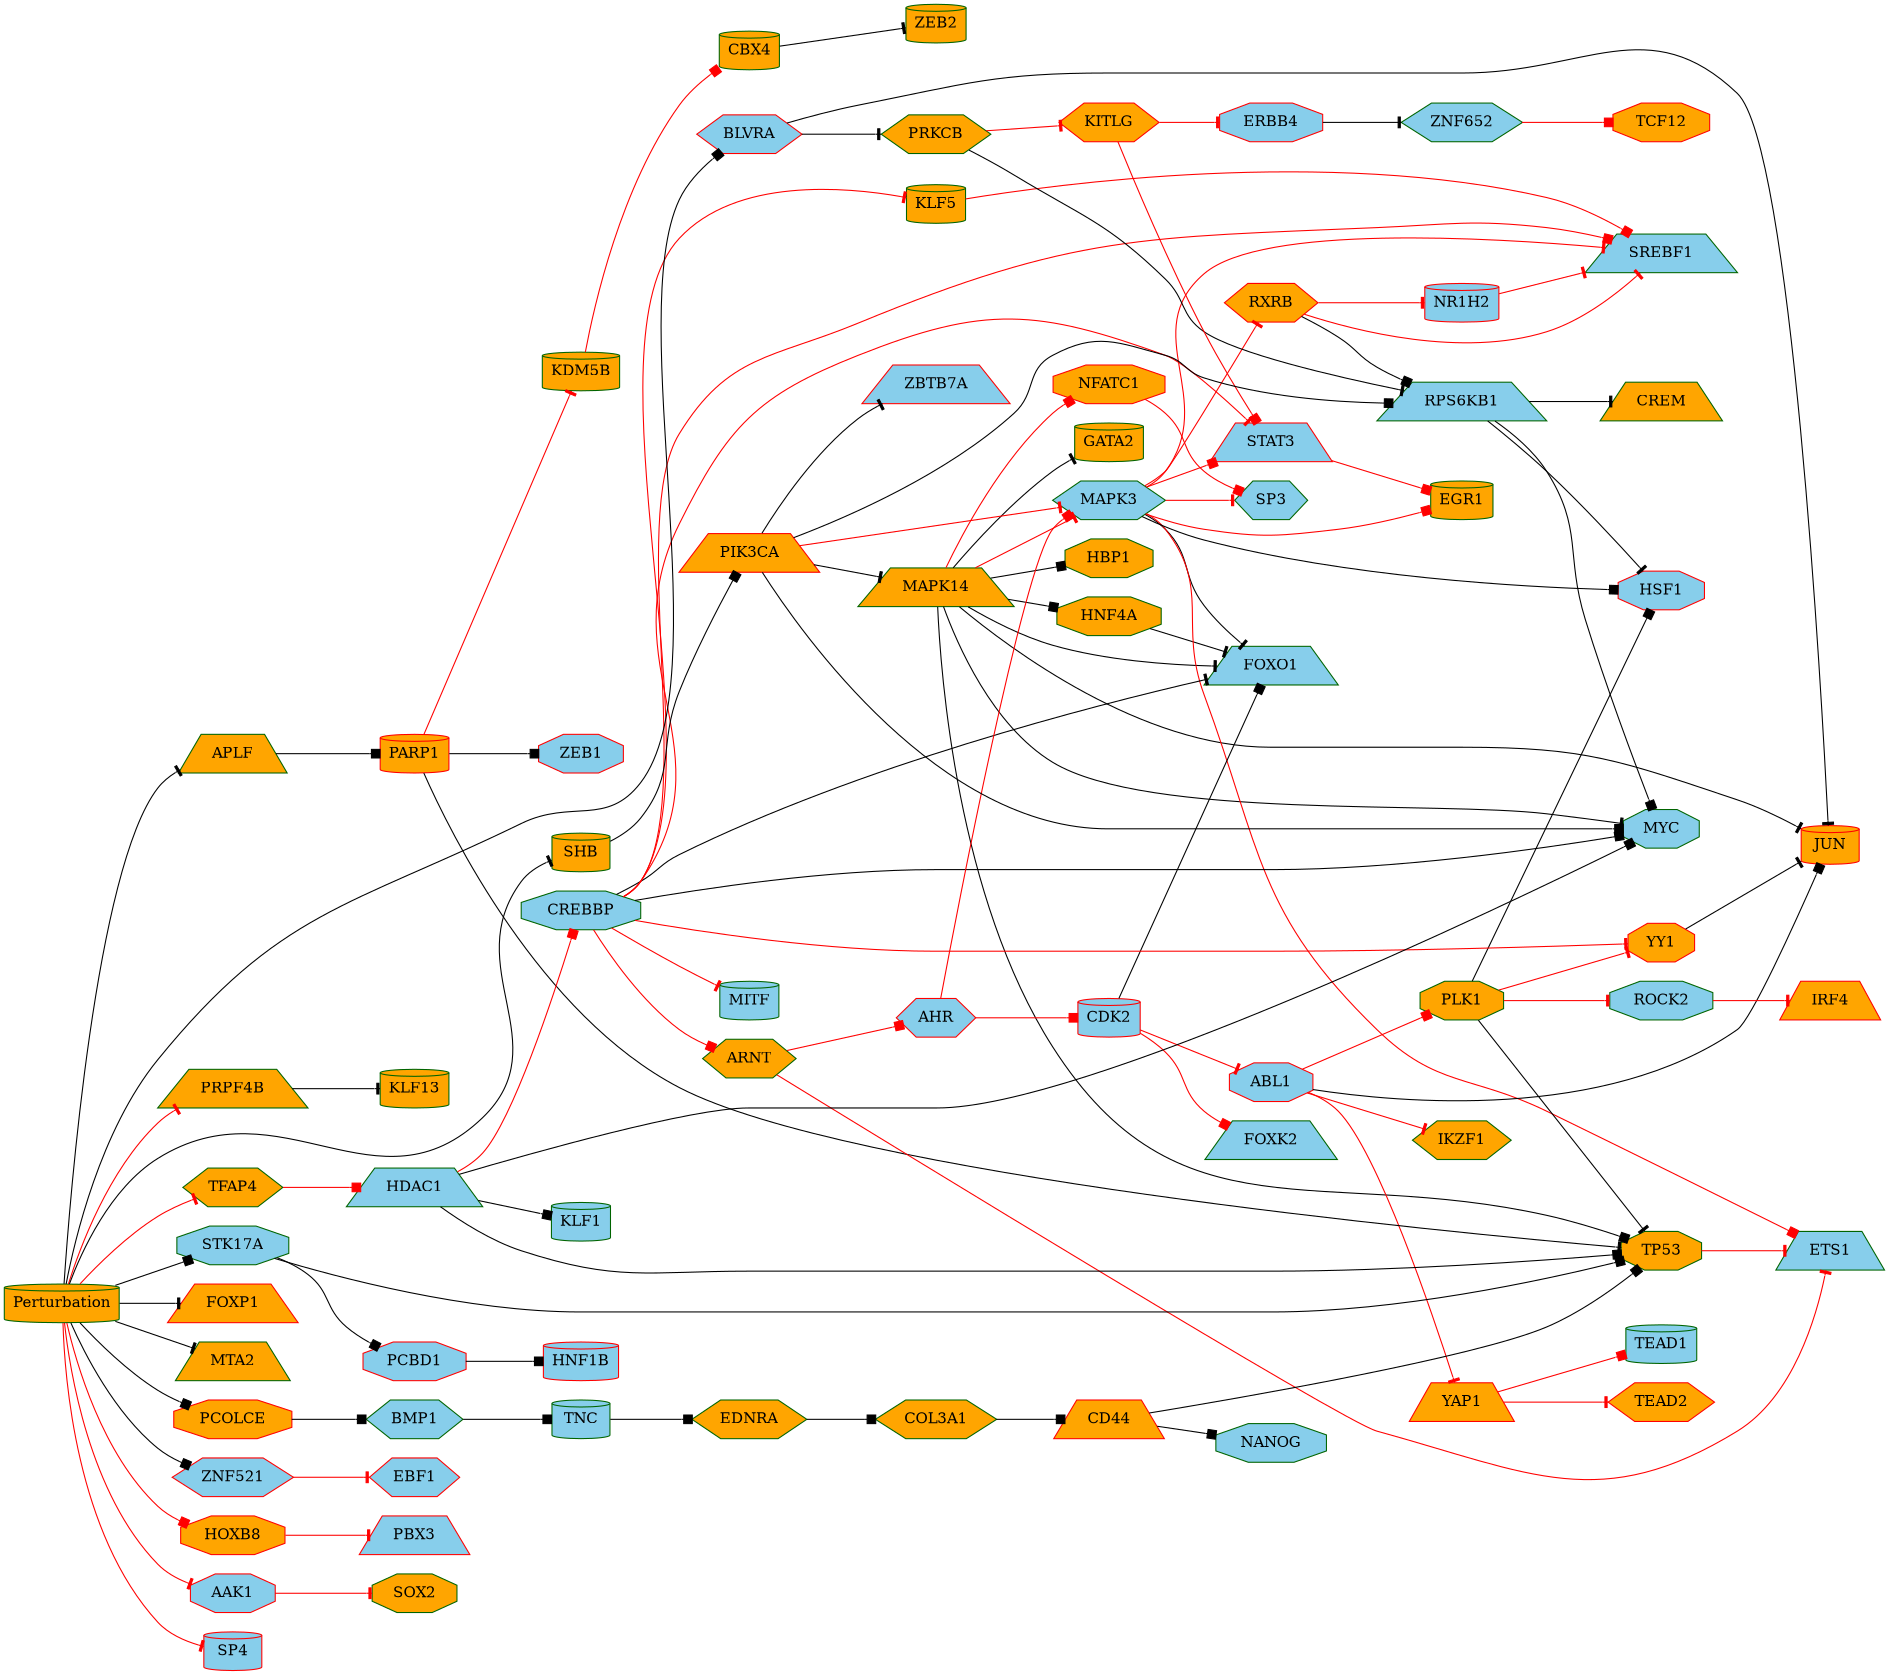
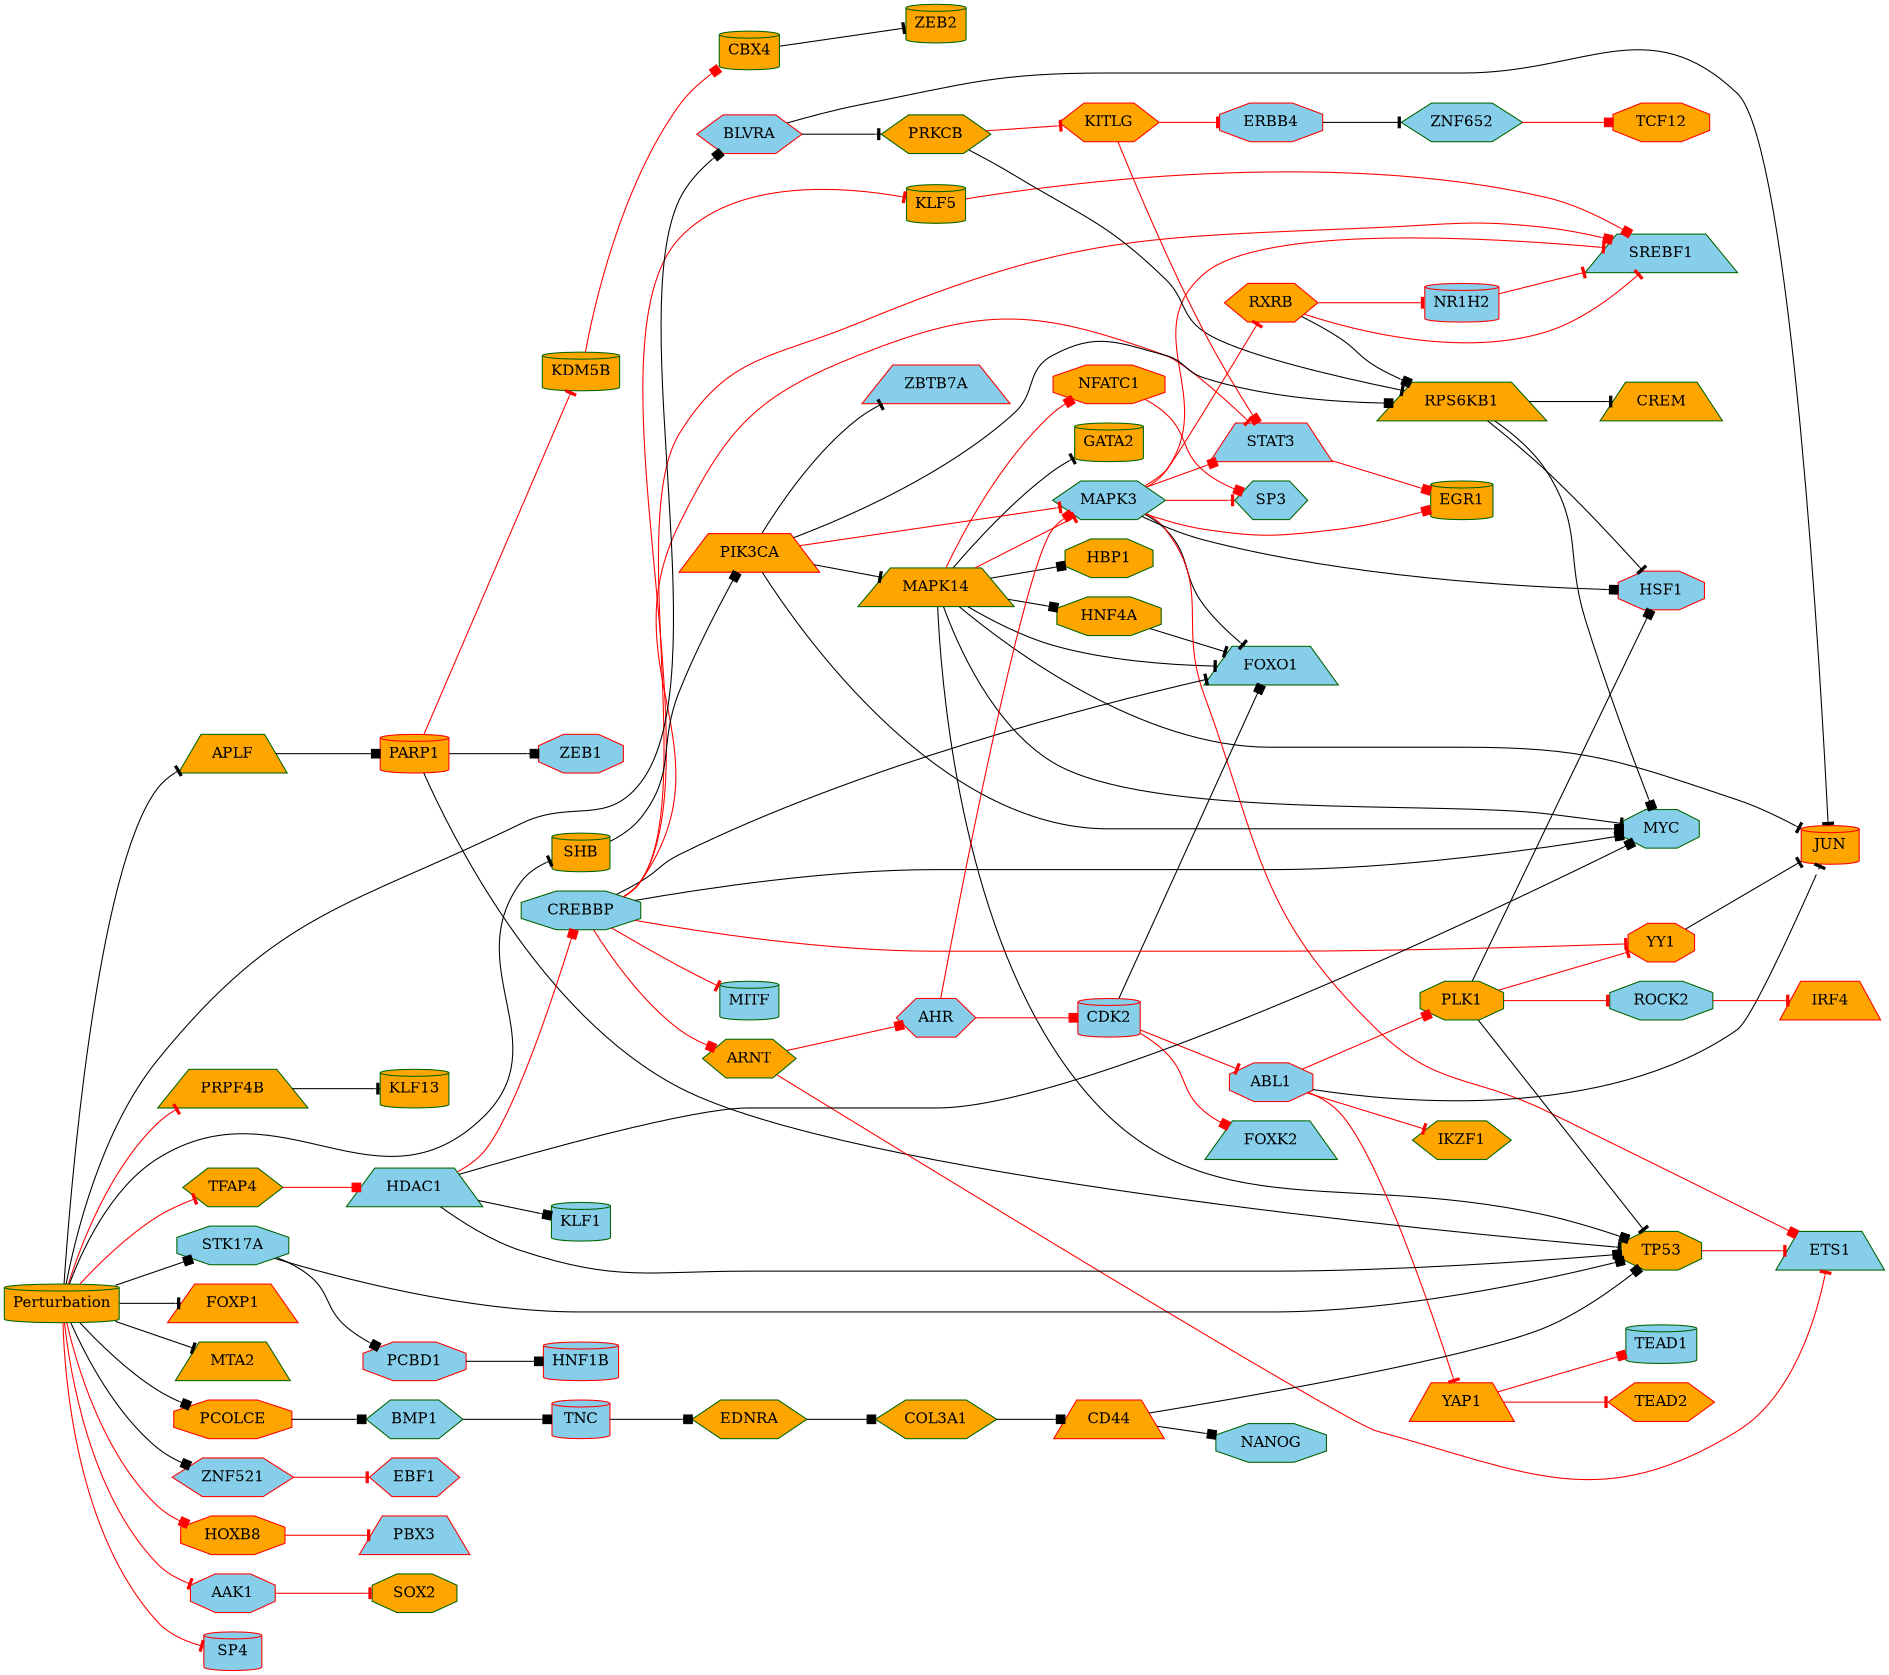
(1462, 402) -> (1462, 402)
(1617, 1082) -> (1617, 1082)
(581, 1419) -> (581, 1419)
